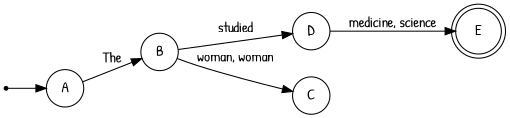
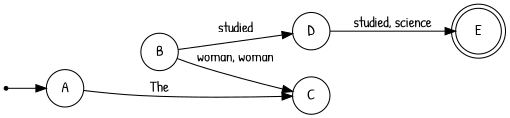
(393, 23) -> (393, 23)
(107, 72) -> (183, 97)
